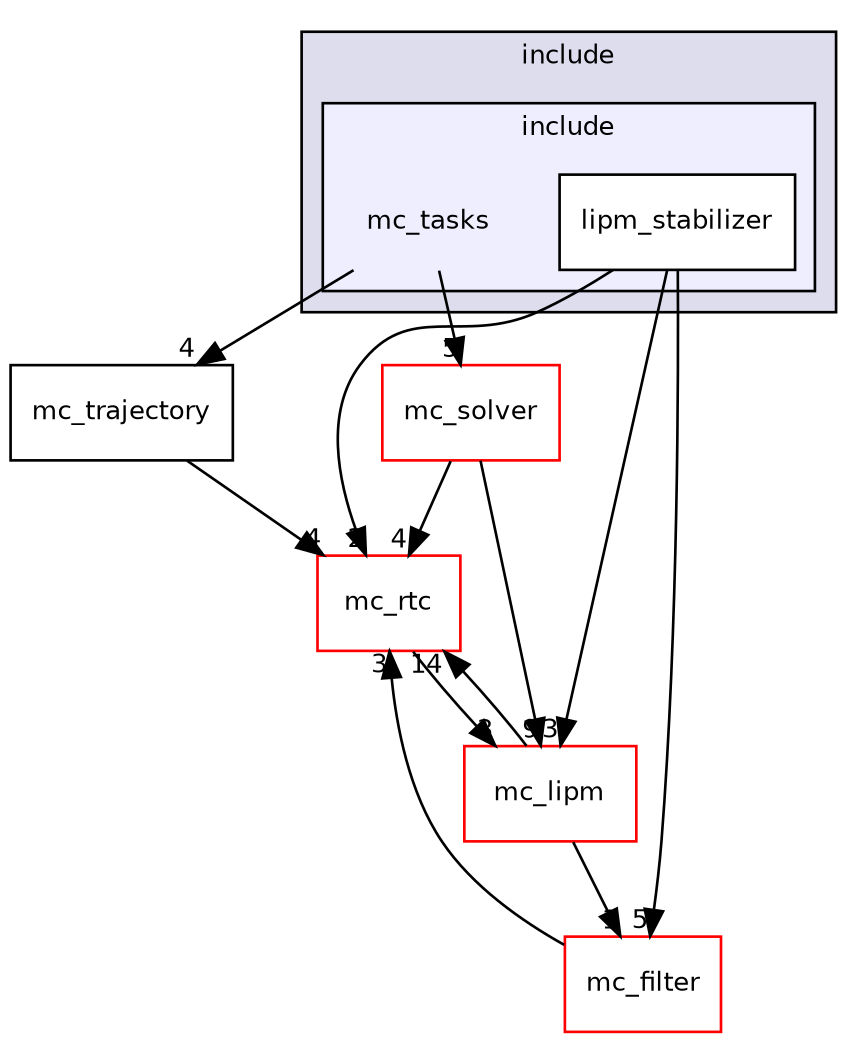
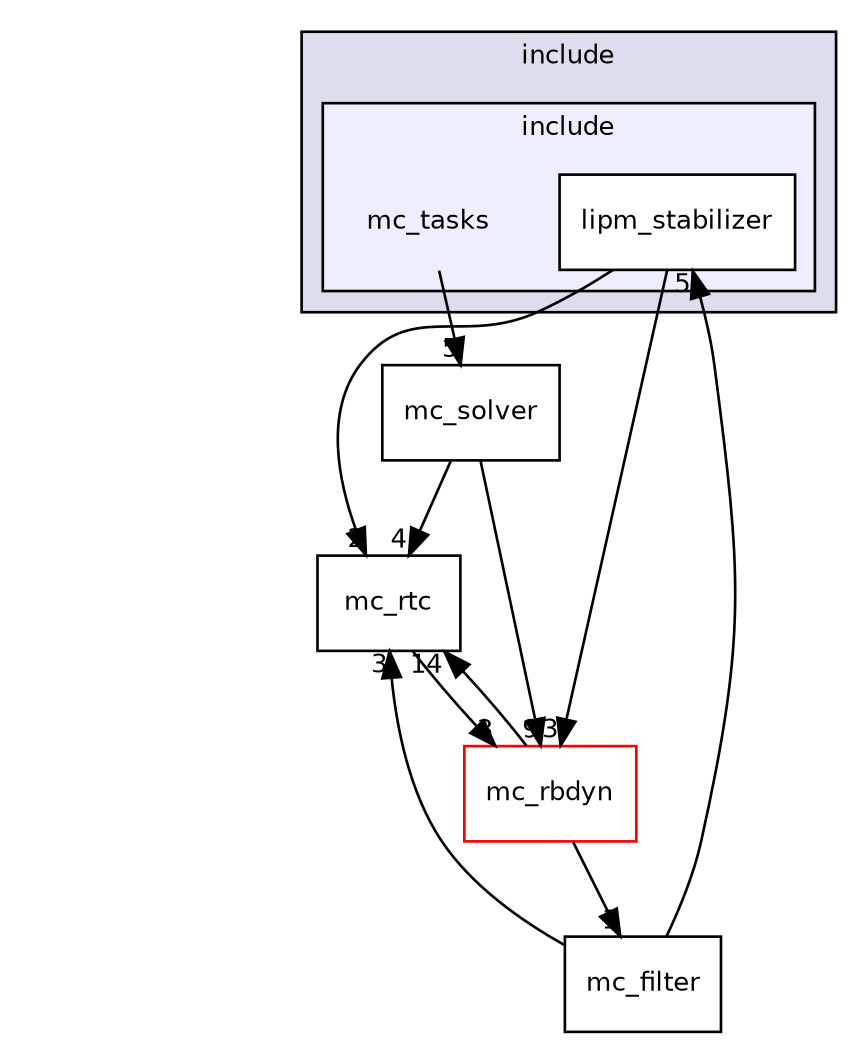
(122, 413) -> none
(471, 413) -> (471, 413)
(674, 591) -> (734, 620)
(389, 603) -> (389, 603)
(550, 794) -> (550, 794)
(643, 984) -> (643, 984)
